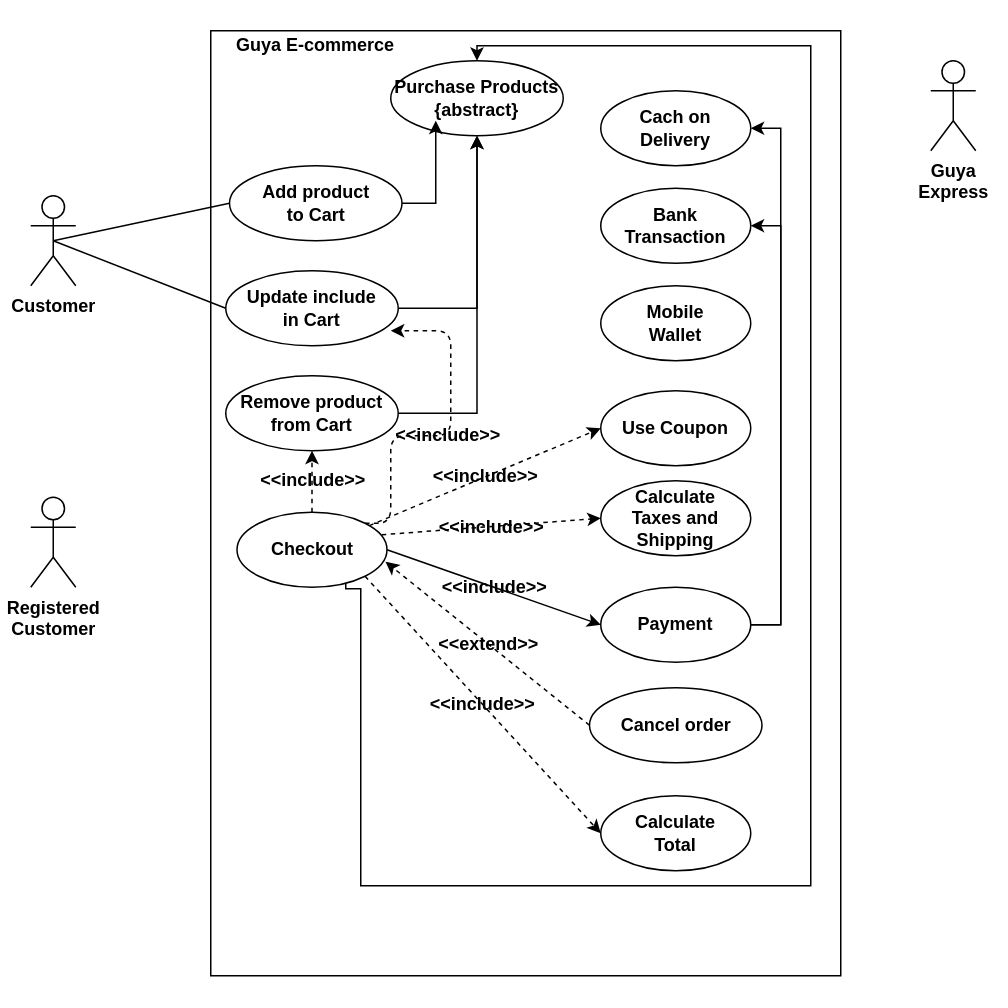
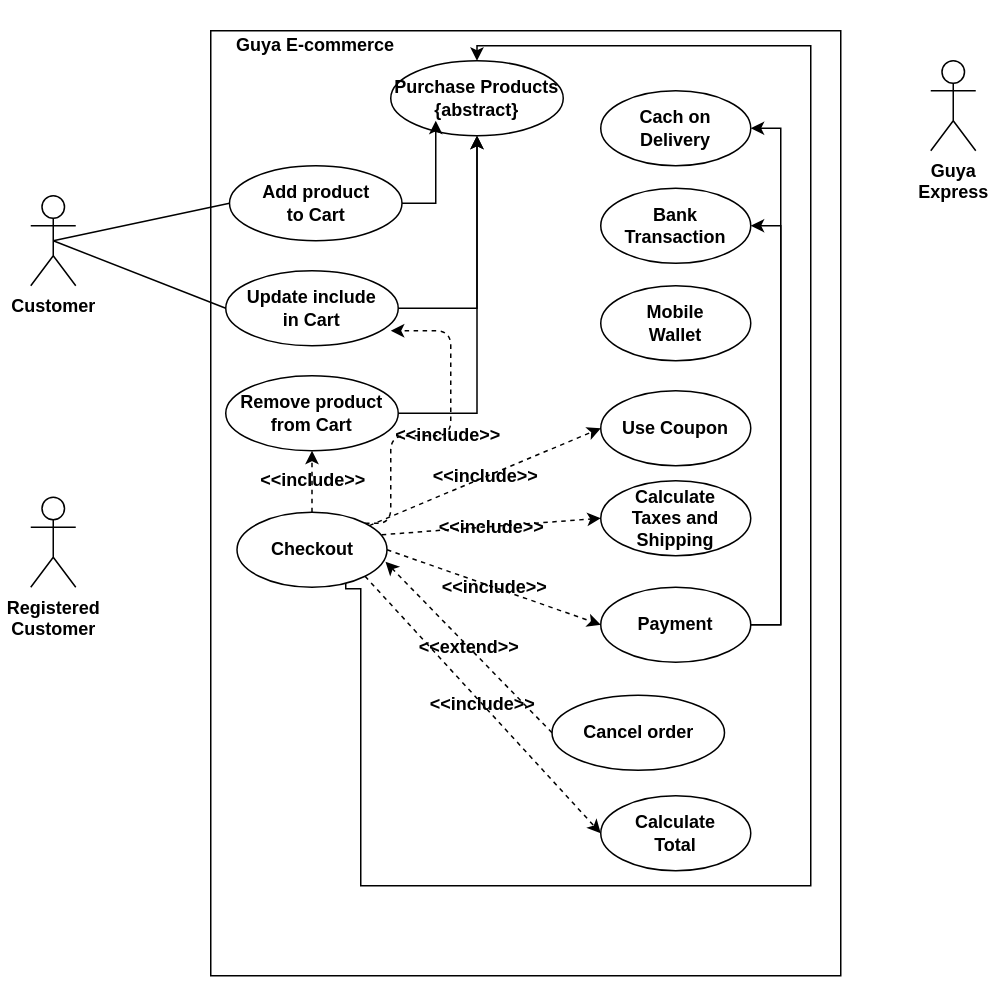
(489, 586) -> (489, 586)
(676, 725) -> (638, 733)
